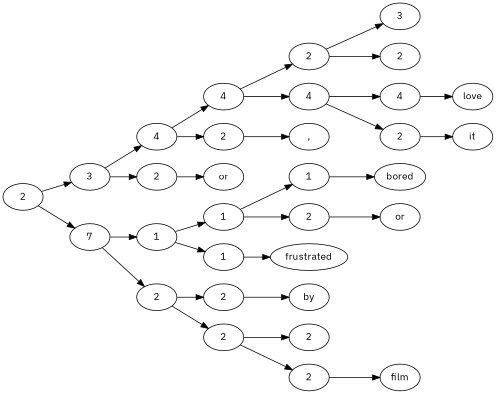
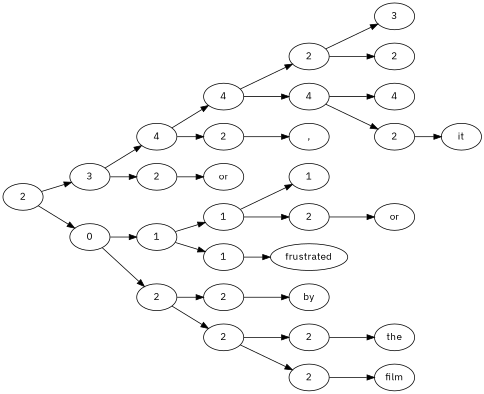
(473, 97) -> none
(400, 177) -> none
(90, 237) -> (90, 237)
none -> (395, 337)
